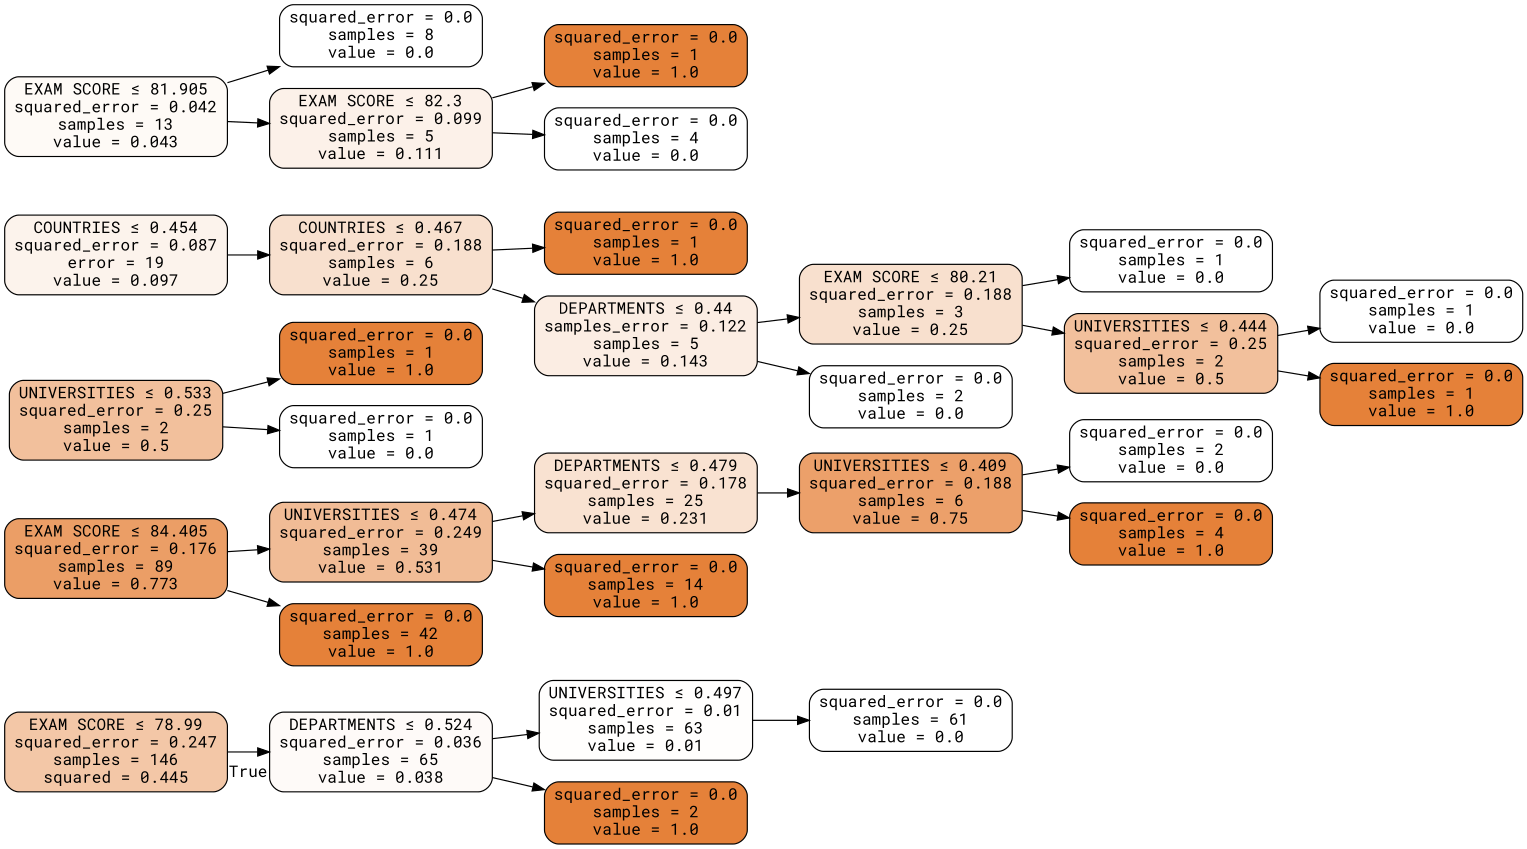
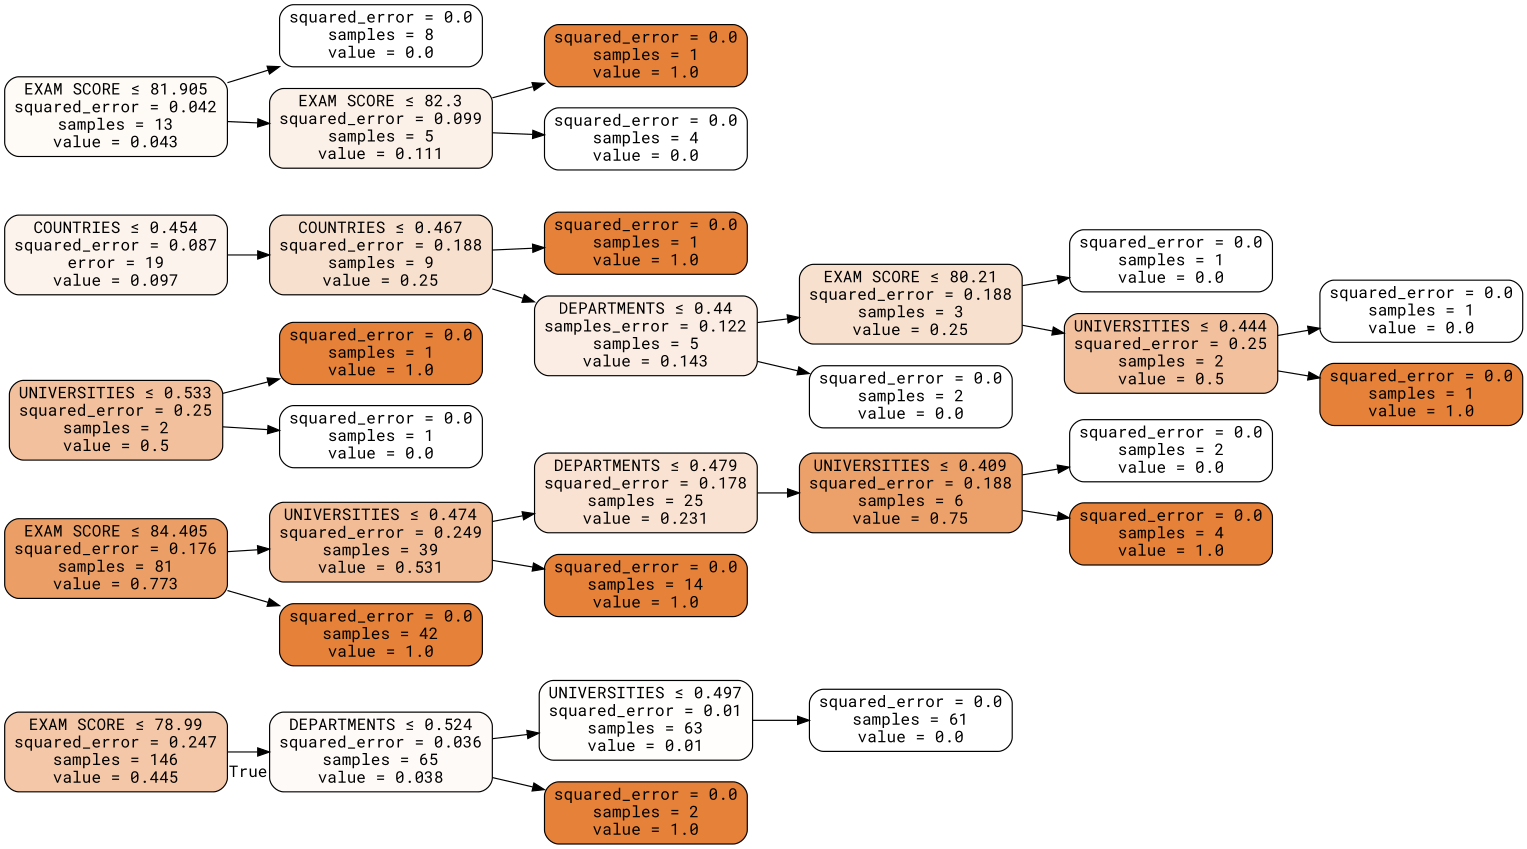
(381, 263) -> (381, 263)
(116, 567) -> (116, 567)
(116, 778) -> (116, 778)
